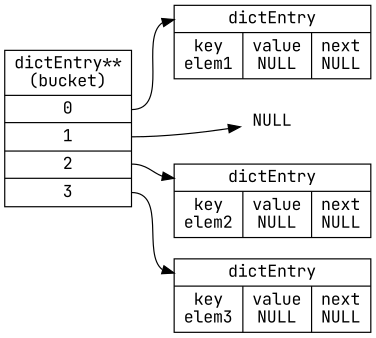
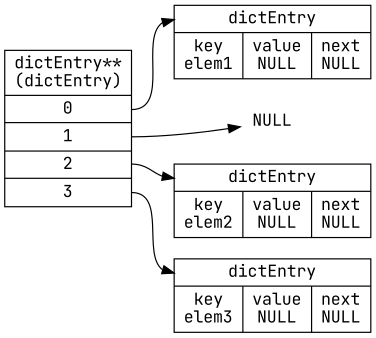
(68, 81) -> (68, 81)
